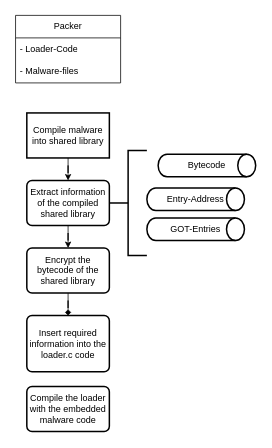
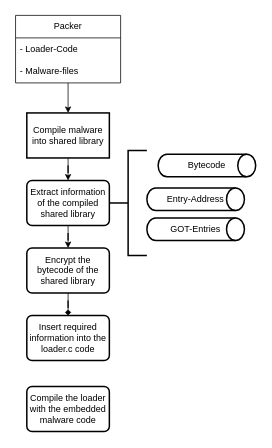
none -> (68, 106)
(68, 344) -> (68, 338)
